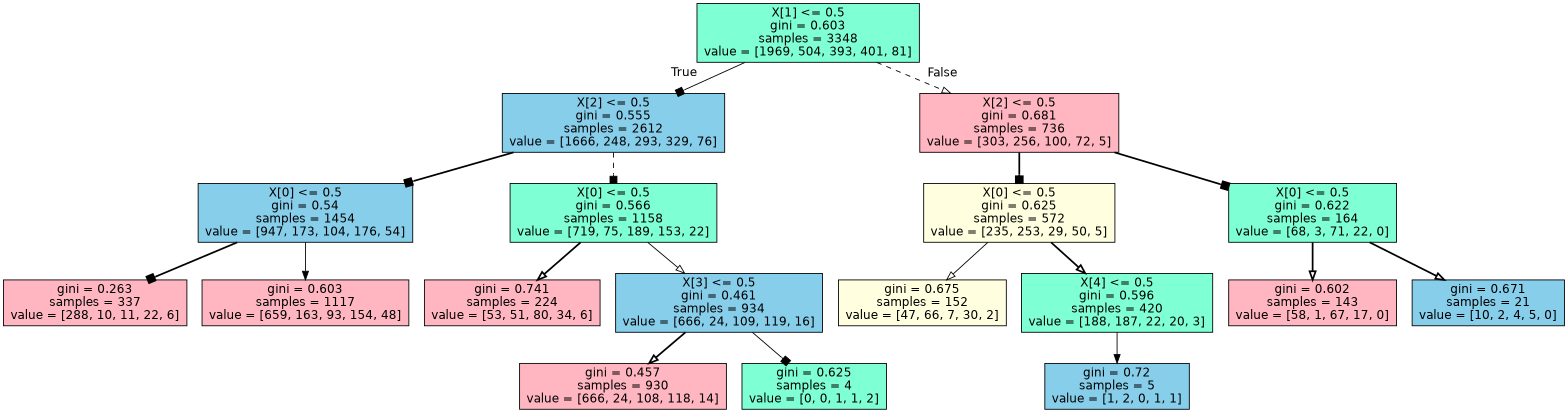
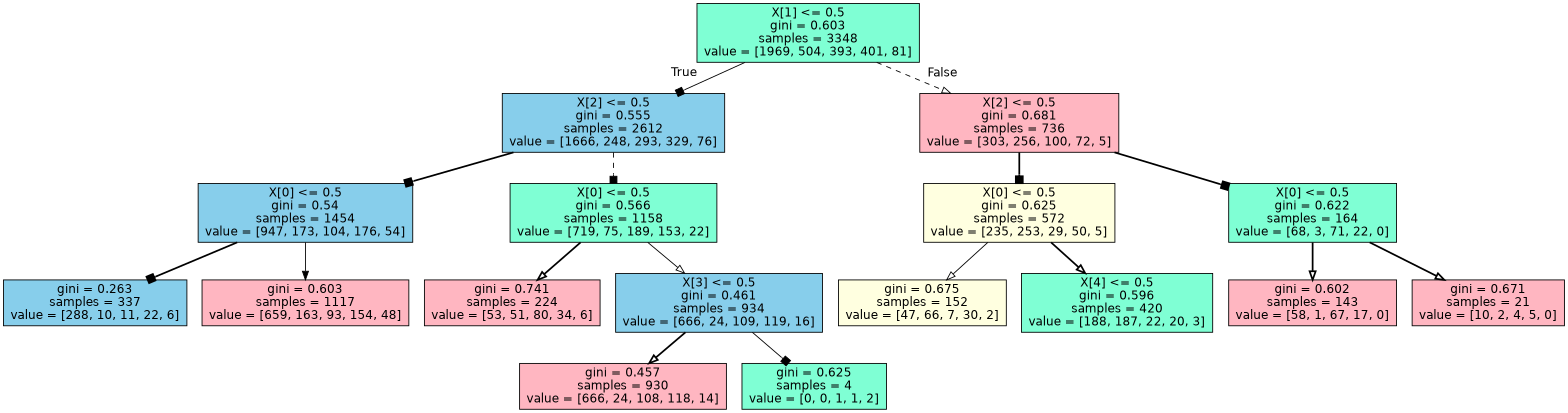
(95, 303) -> (95, 303)
(1488, 303) -> (1488, 303)
(1117, 386) -> none
